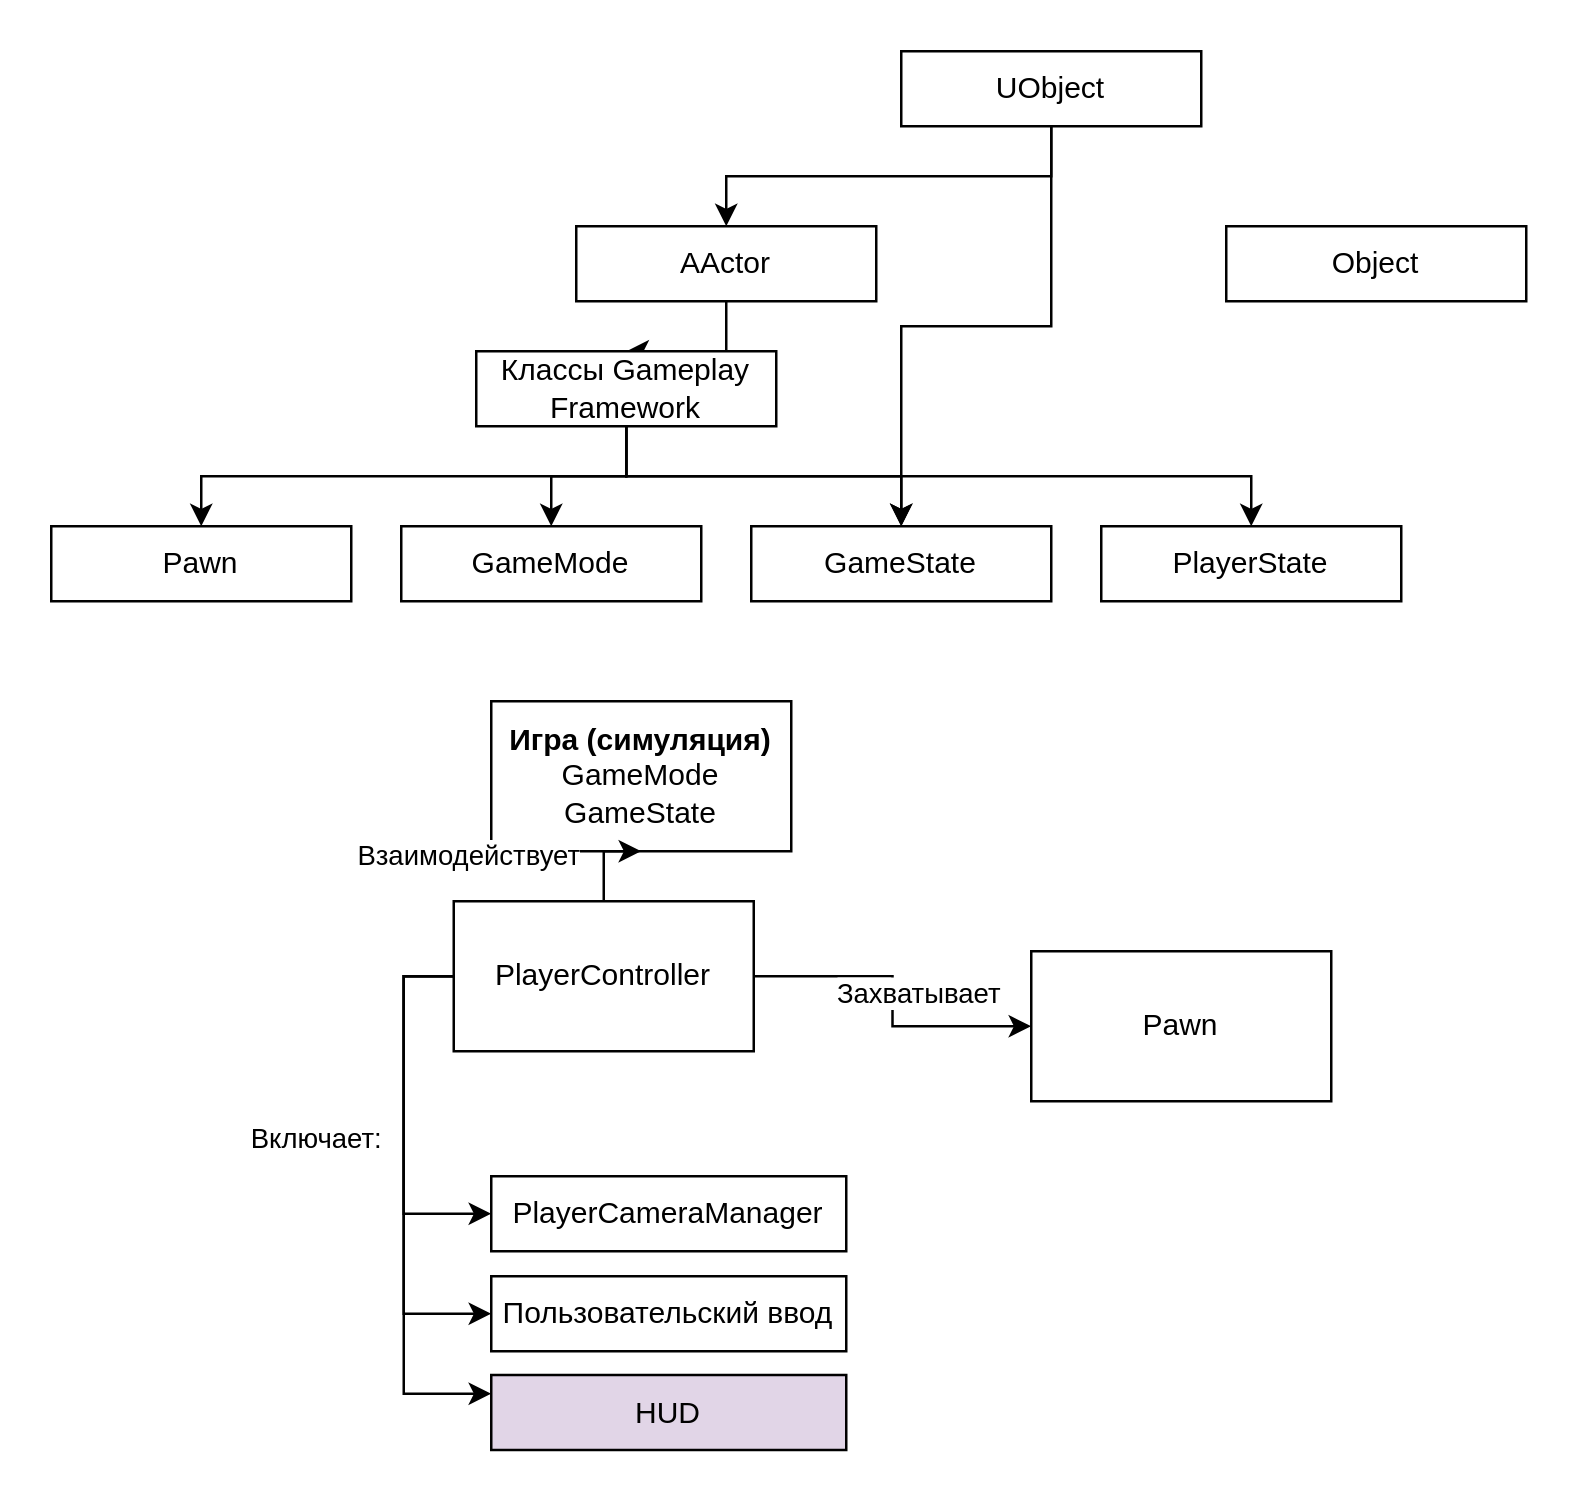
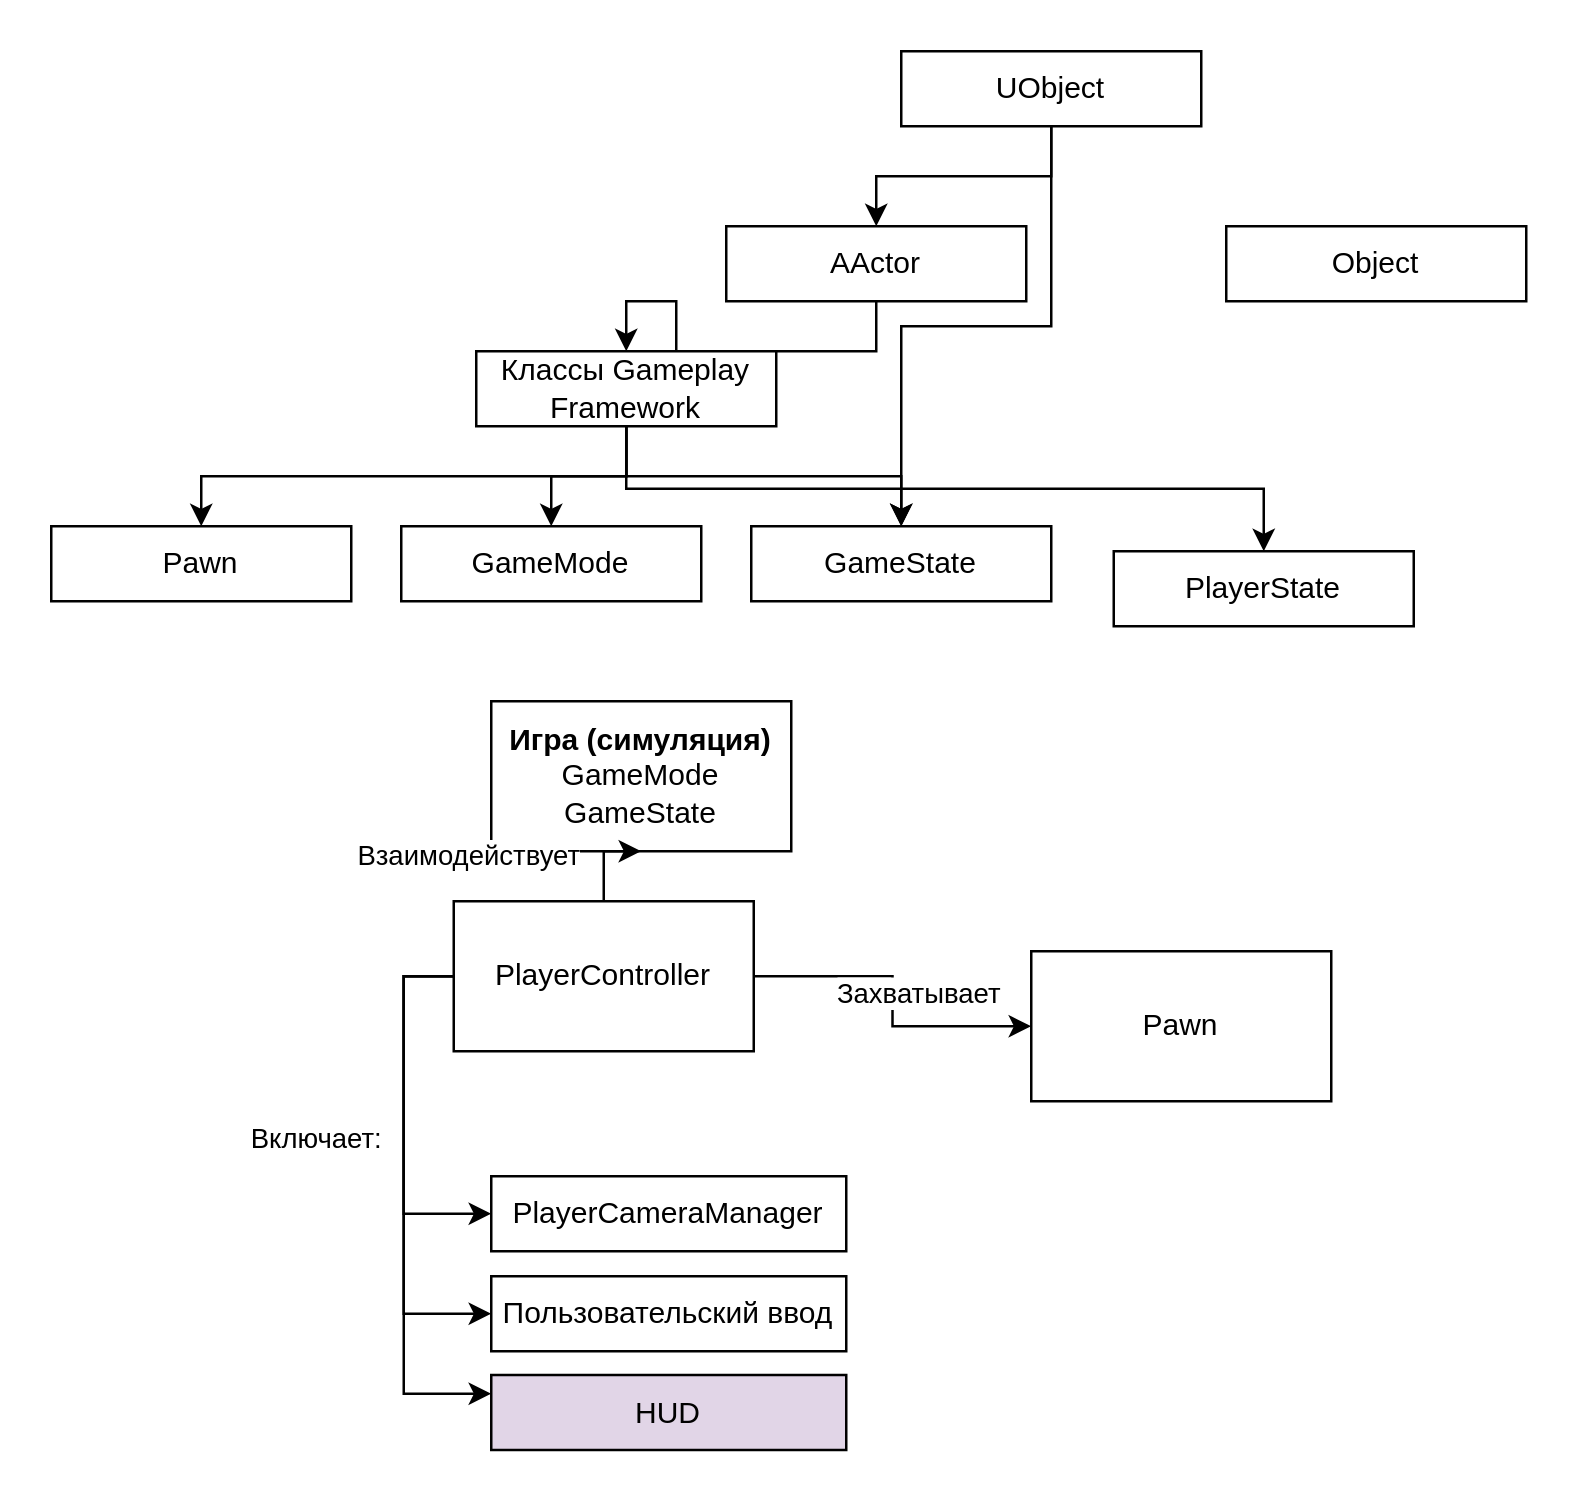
(726, 264) -> (876, 264)
(1251, 564) -> (1264, 589)
